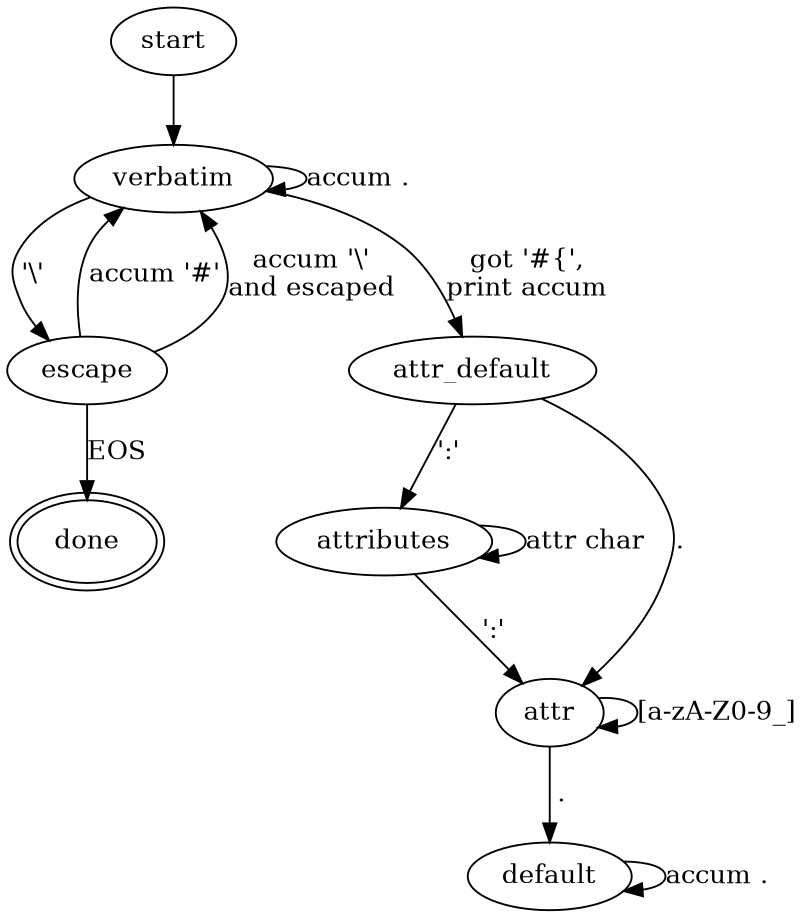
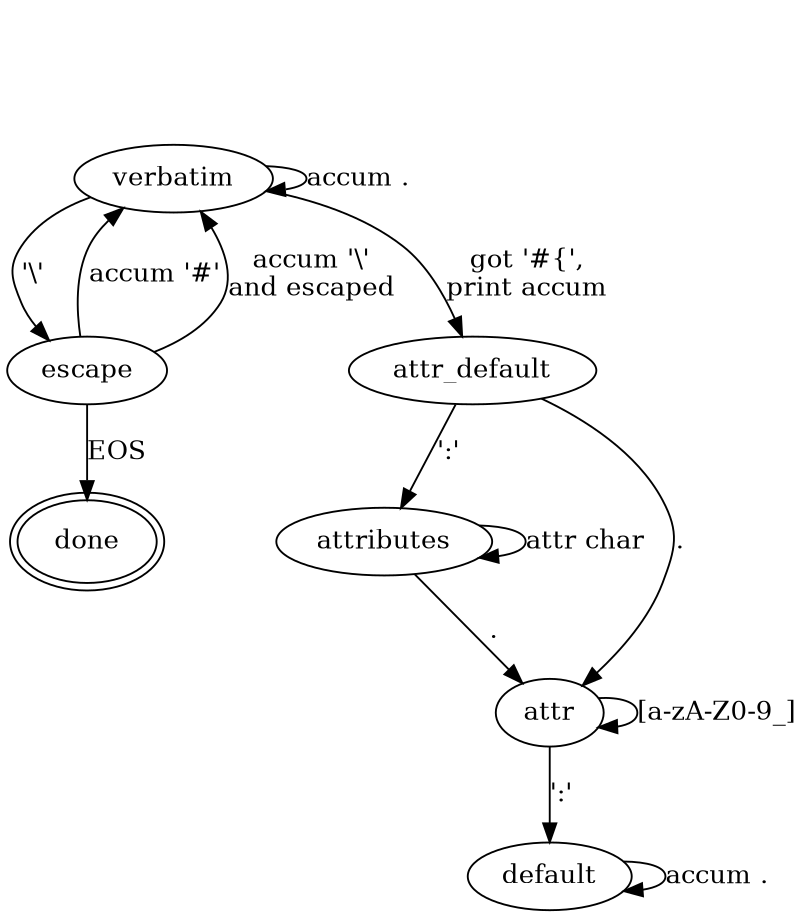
(174, 41) -> none
(494, 631) -> (494, 631)
(562, 795) -> (562, 795)
